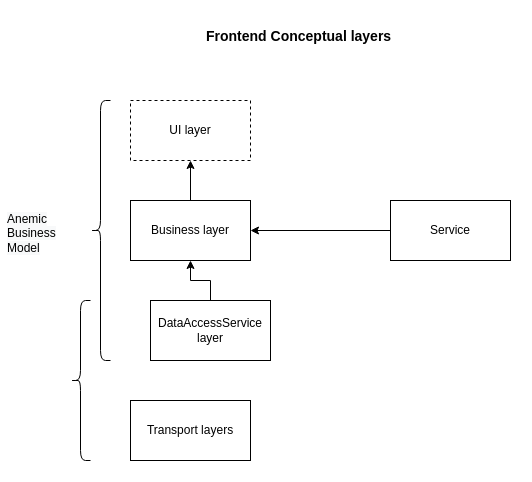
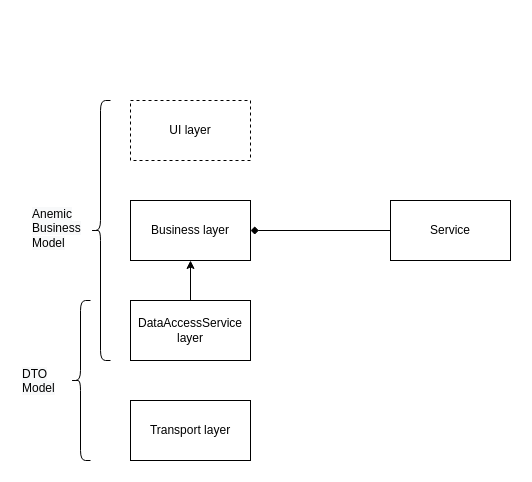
(311, 36) -> none
(191, 184) -> none
(36, 231) -> (61, 226)
(258, 231) -> (259, 231)
(211, 331) -> (191, 331)
none -> (41, 381)
(191, 431) -> (191, 431)
